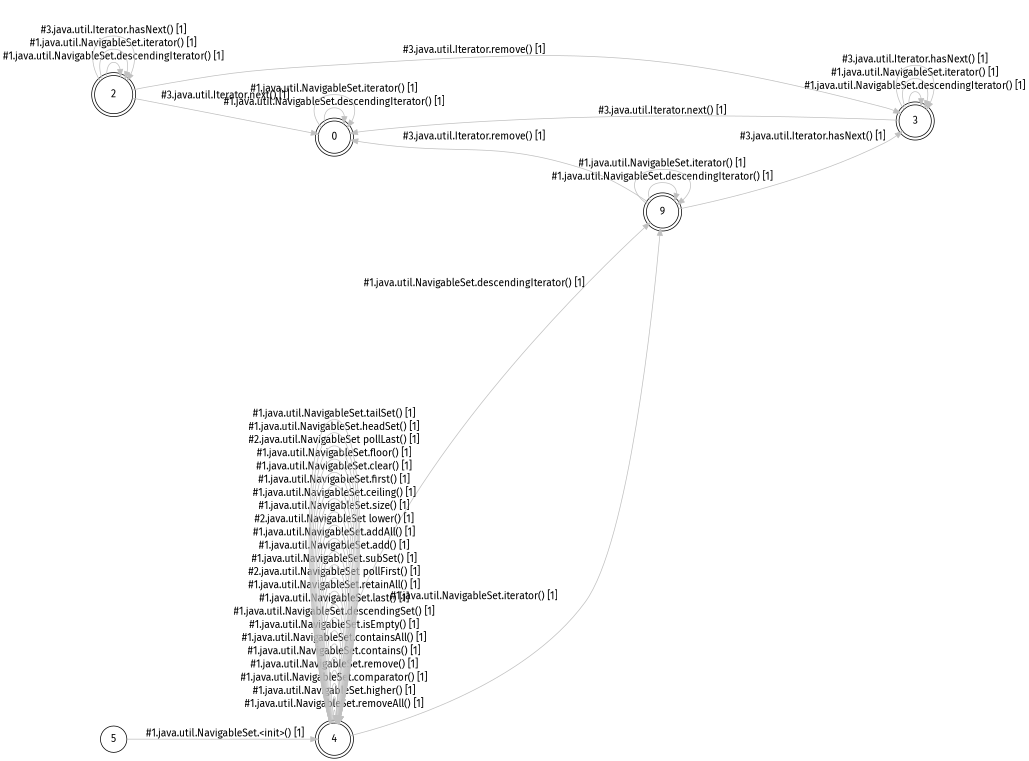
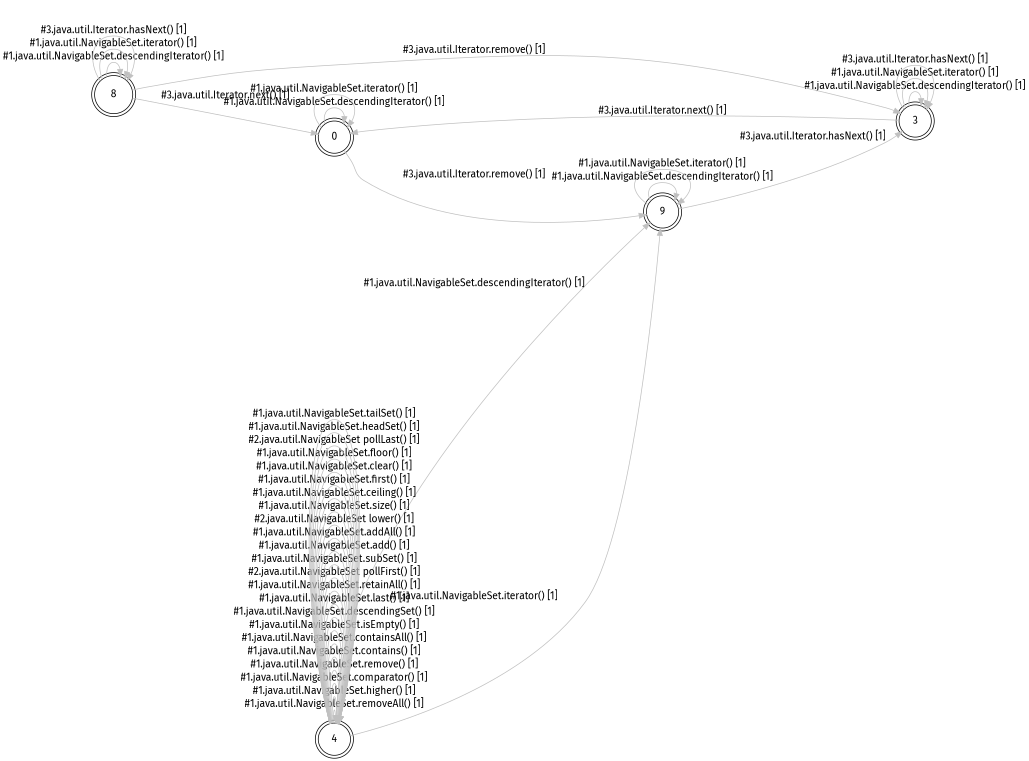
(114, 95) -> (114, 95)
(508, 152) -> (480, 218)
(114, 739) -> none
